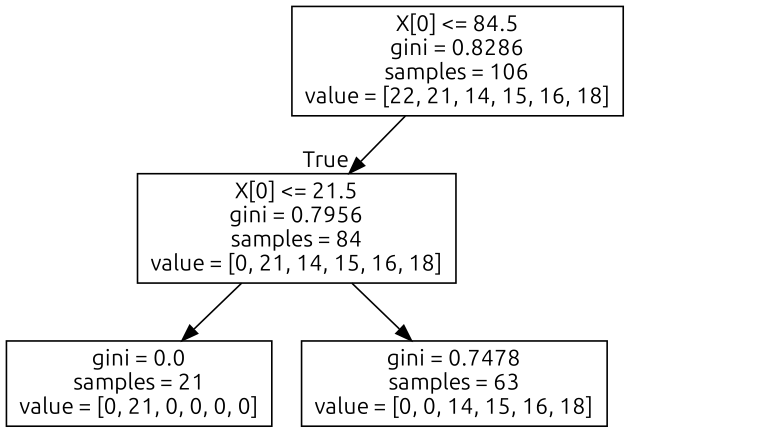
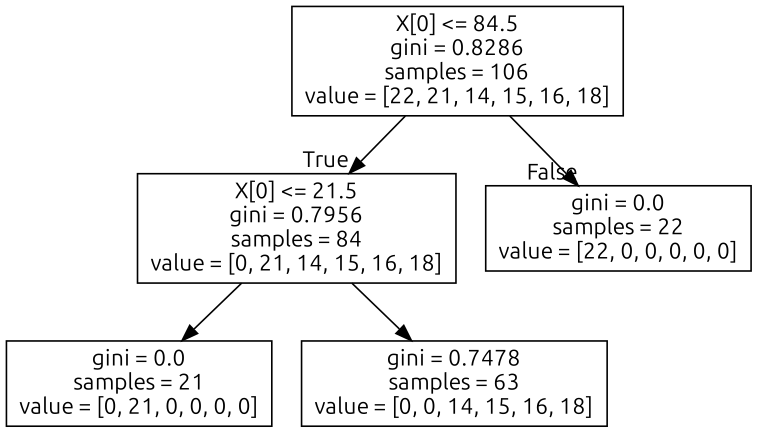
none -> (618, 228)
